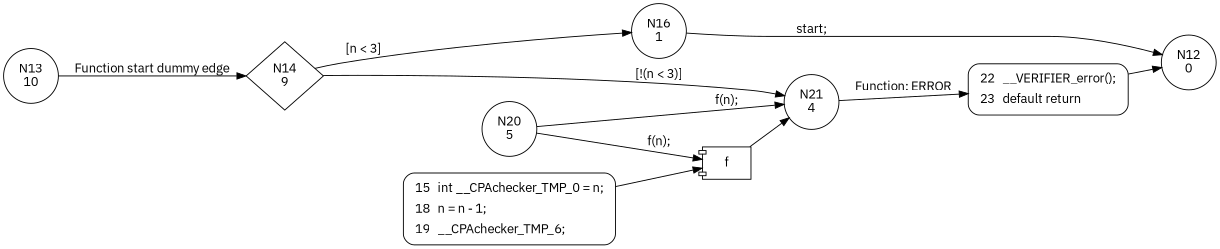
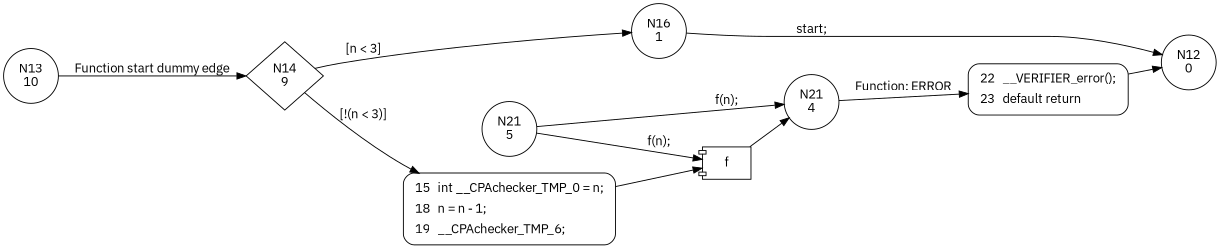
(550, 78) -> (356, 134)
(509, 129) -> (509, 129)
